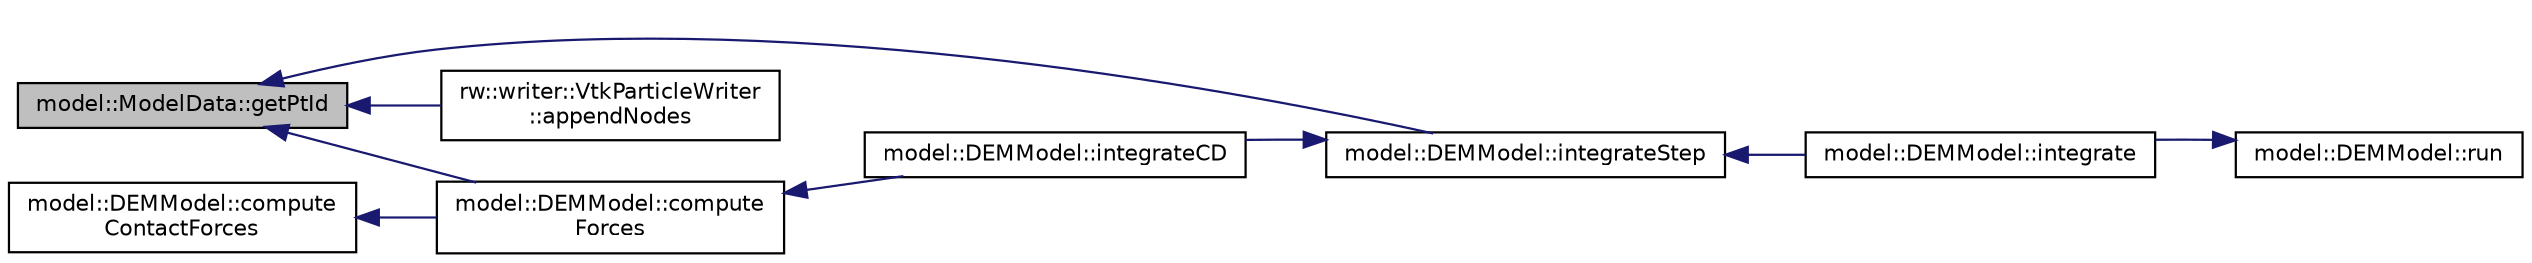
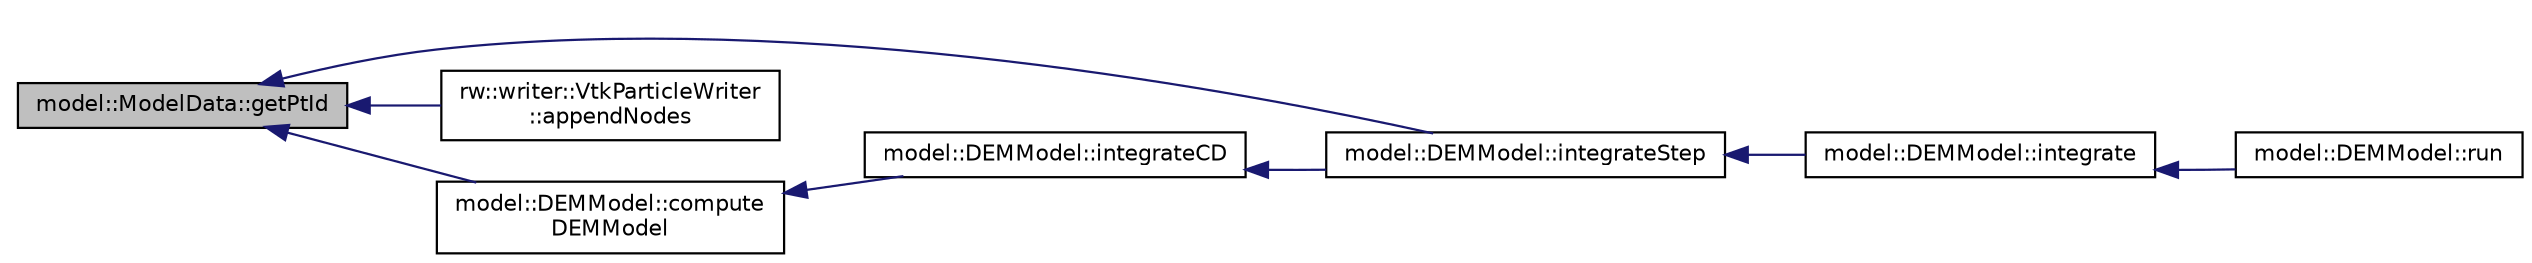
(1275, 140) -> (1297, 170)
(2184, 140) -> (2207, 170)
(183, 218) -> none
(610, 218) -> (610, 218)
